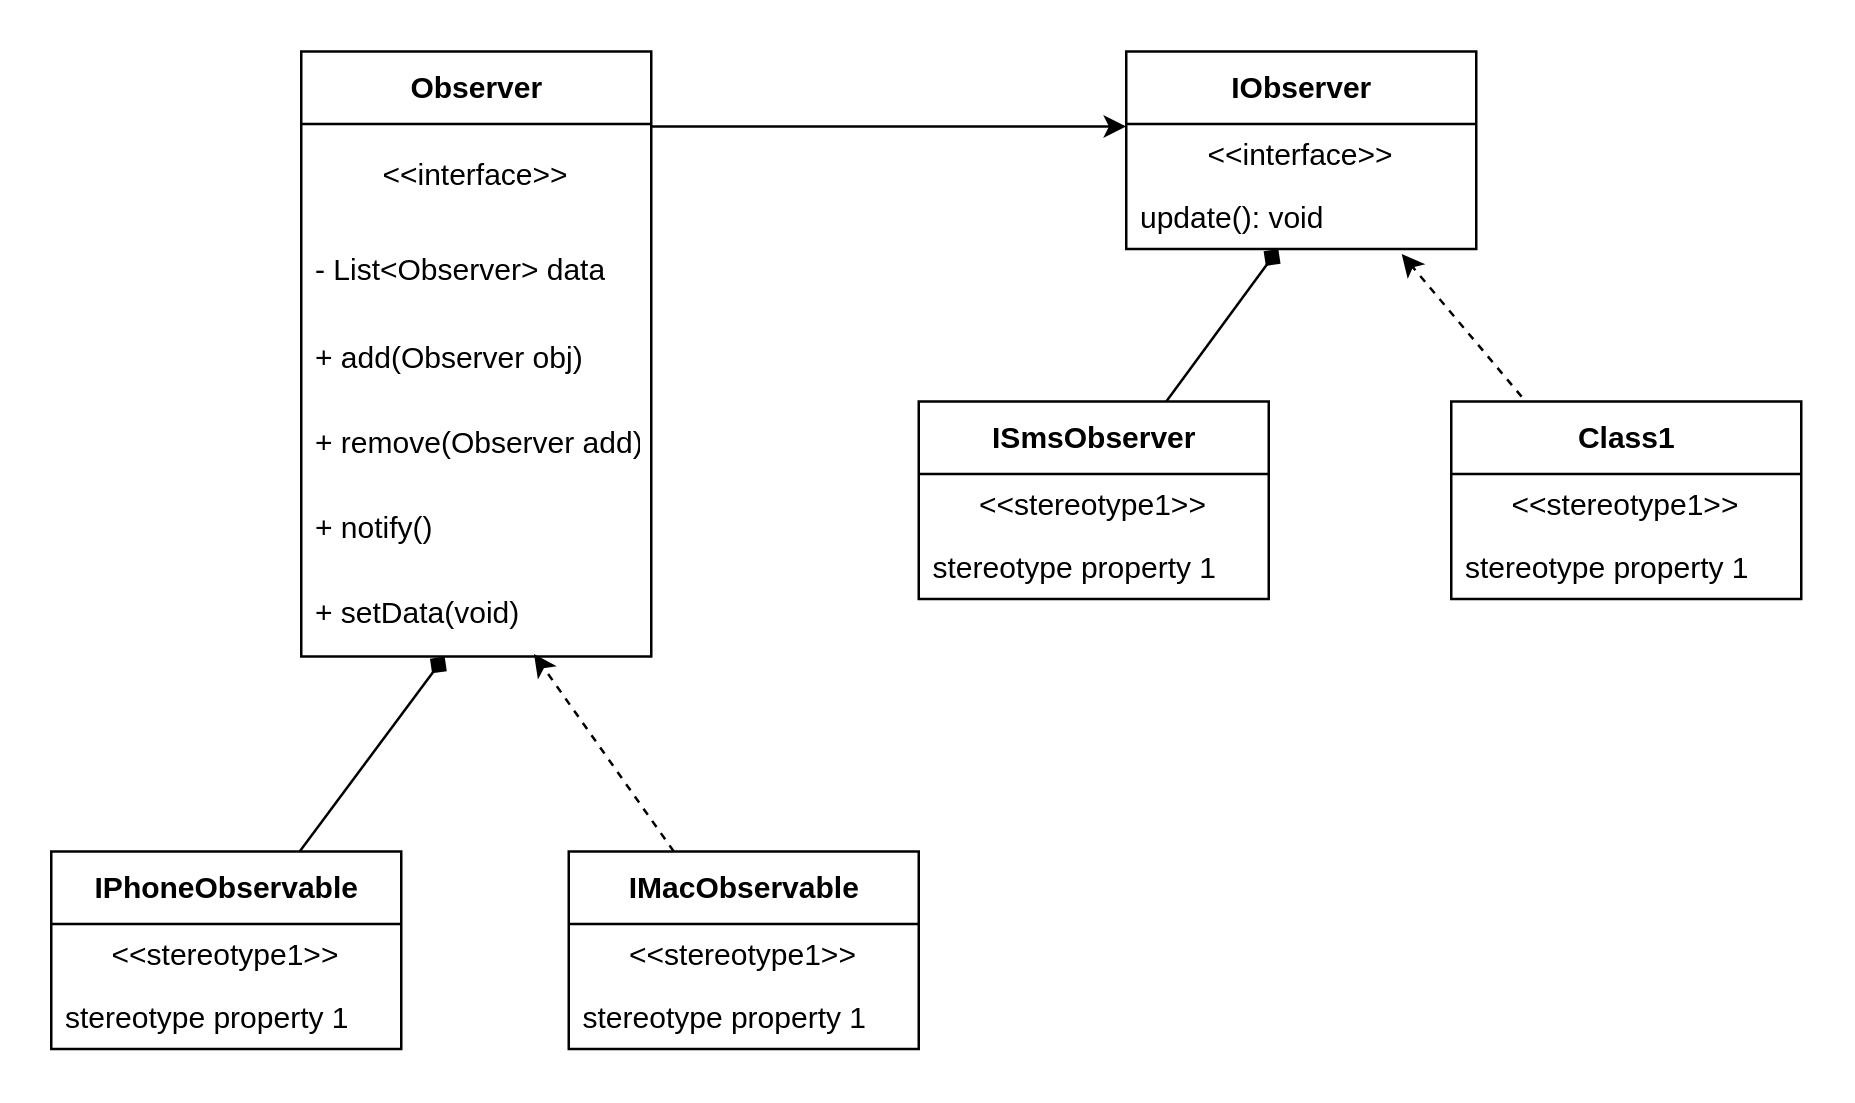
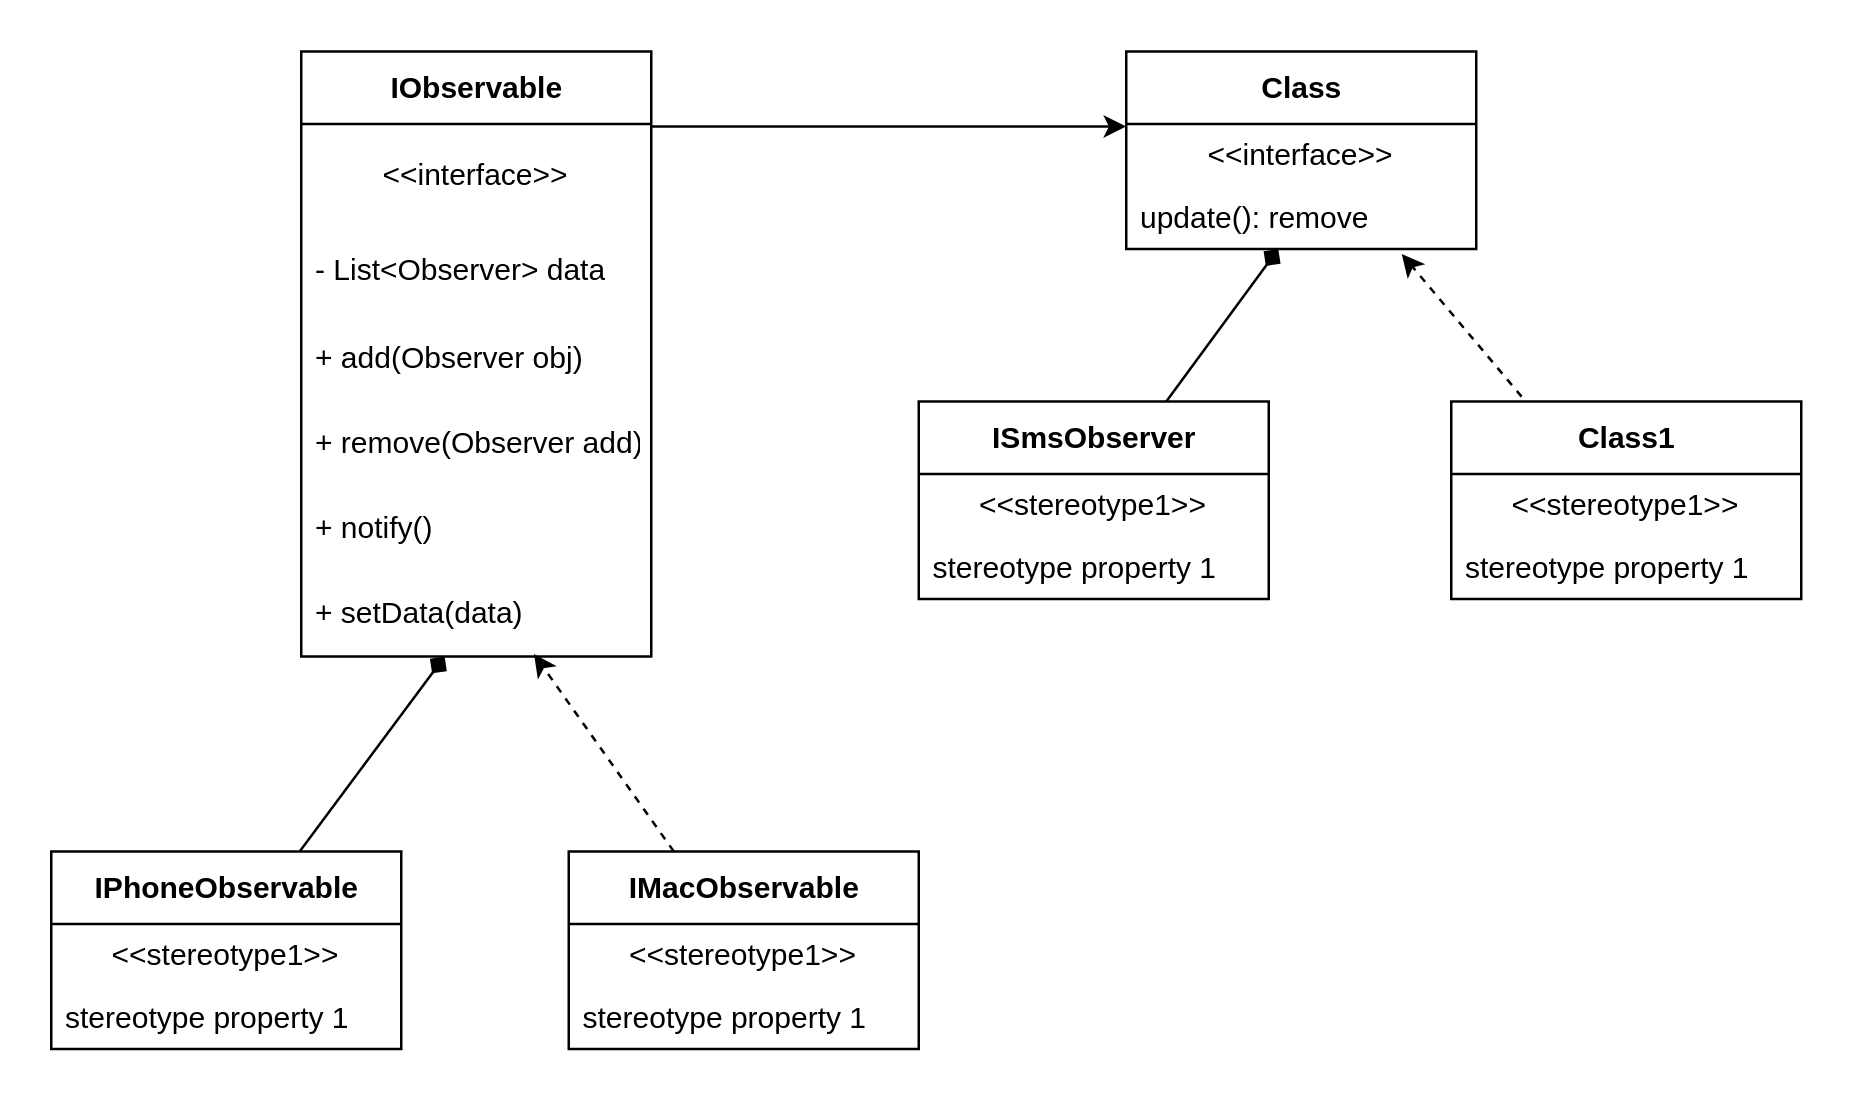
(478, 89) -> (478, 89)
(1303, 89) -> (1303, 89)
(1247, 219) -> (1268, 219)
(434, 614) -> (438, 614)
